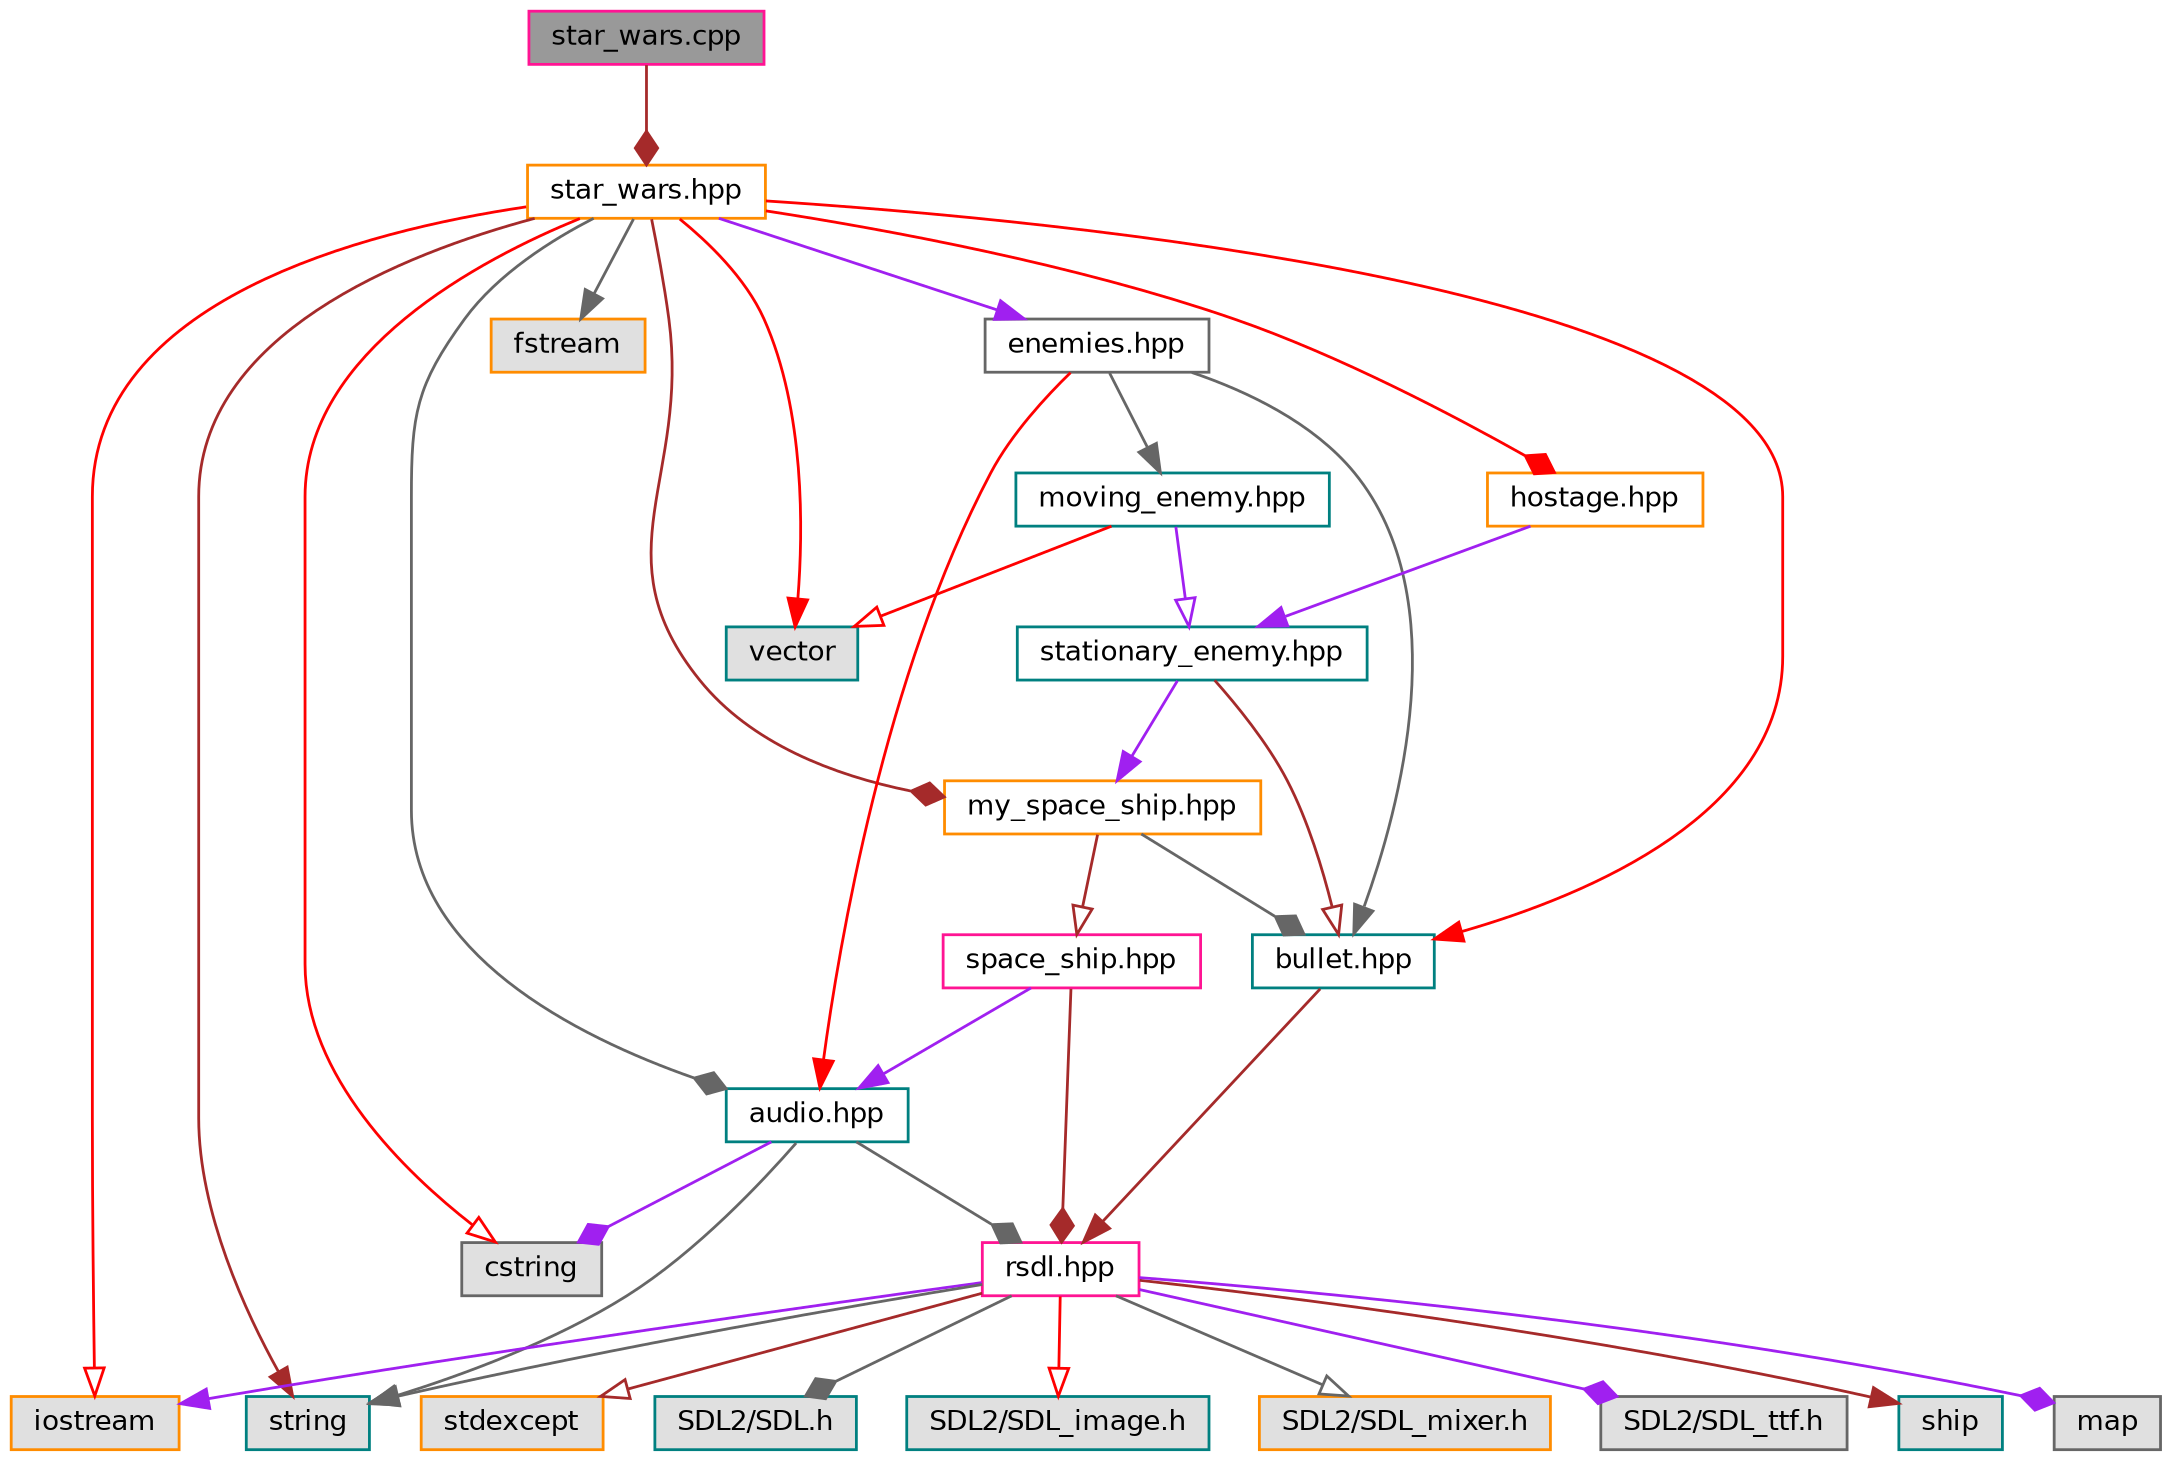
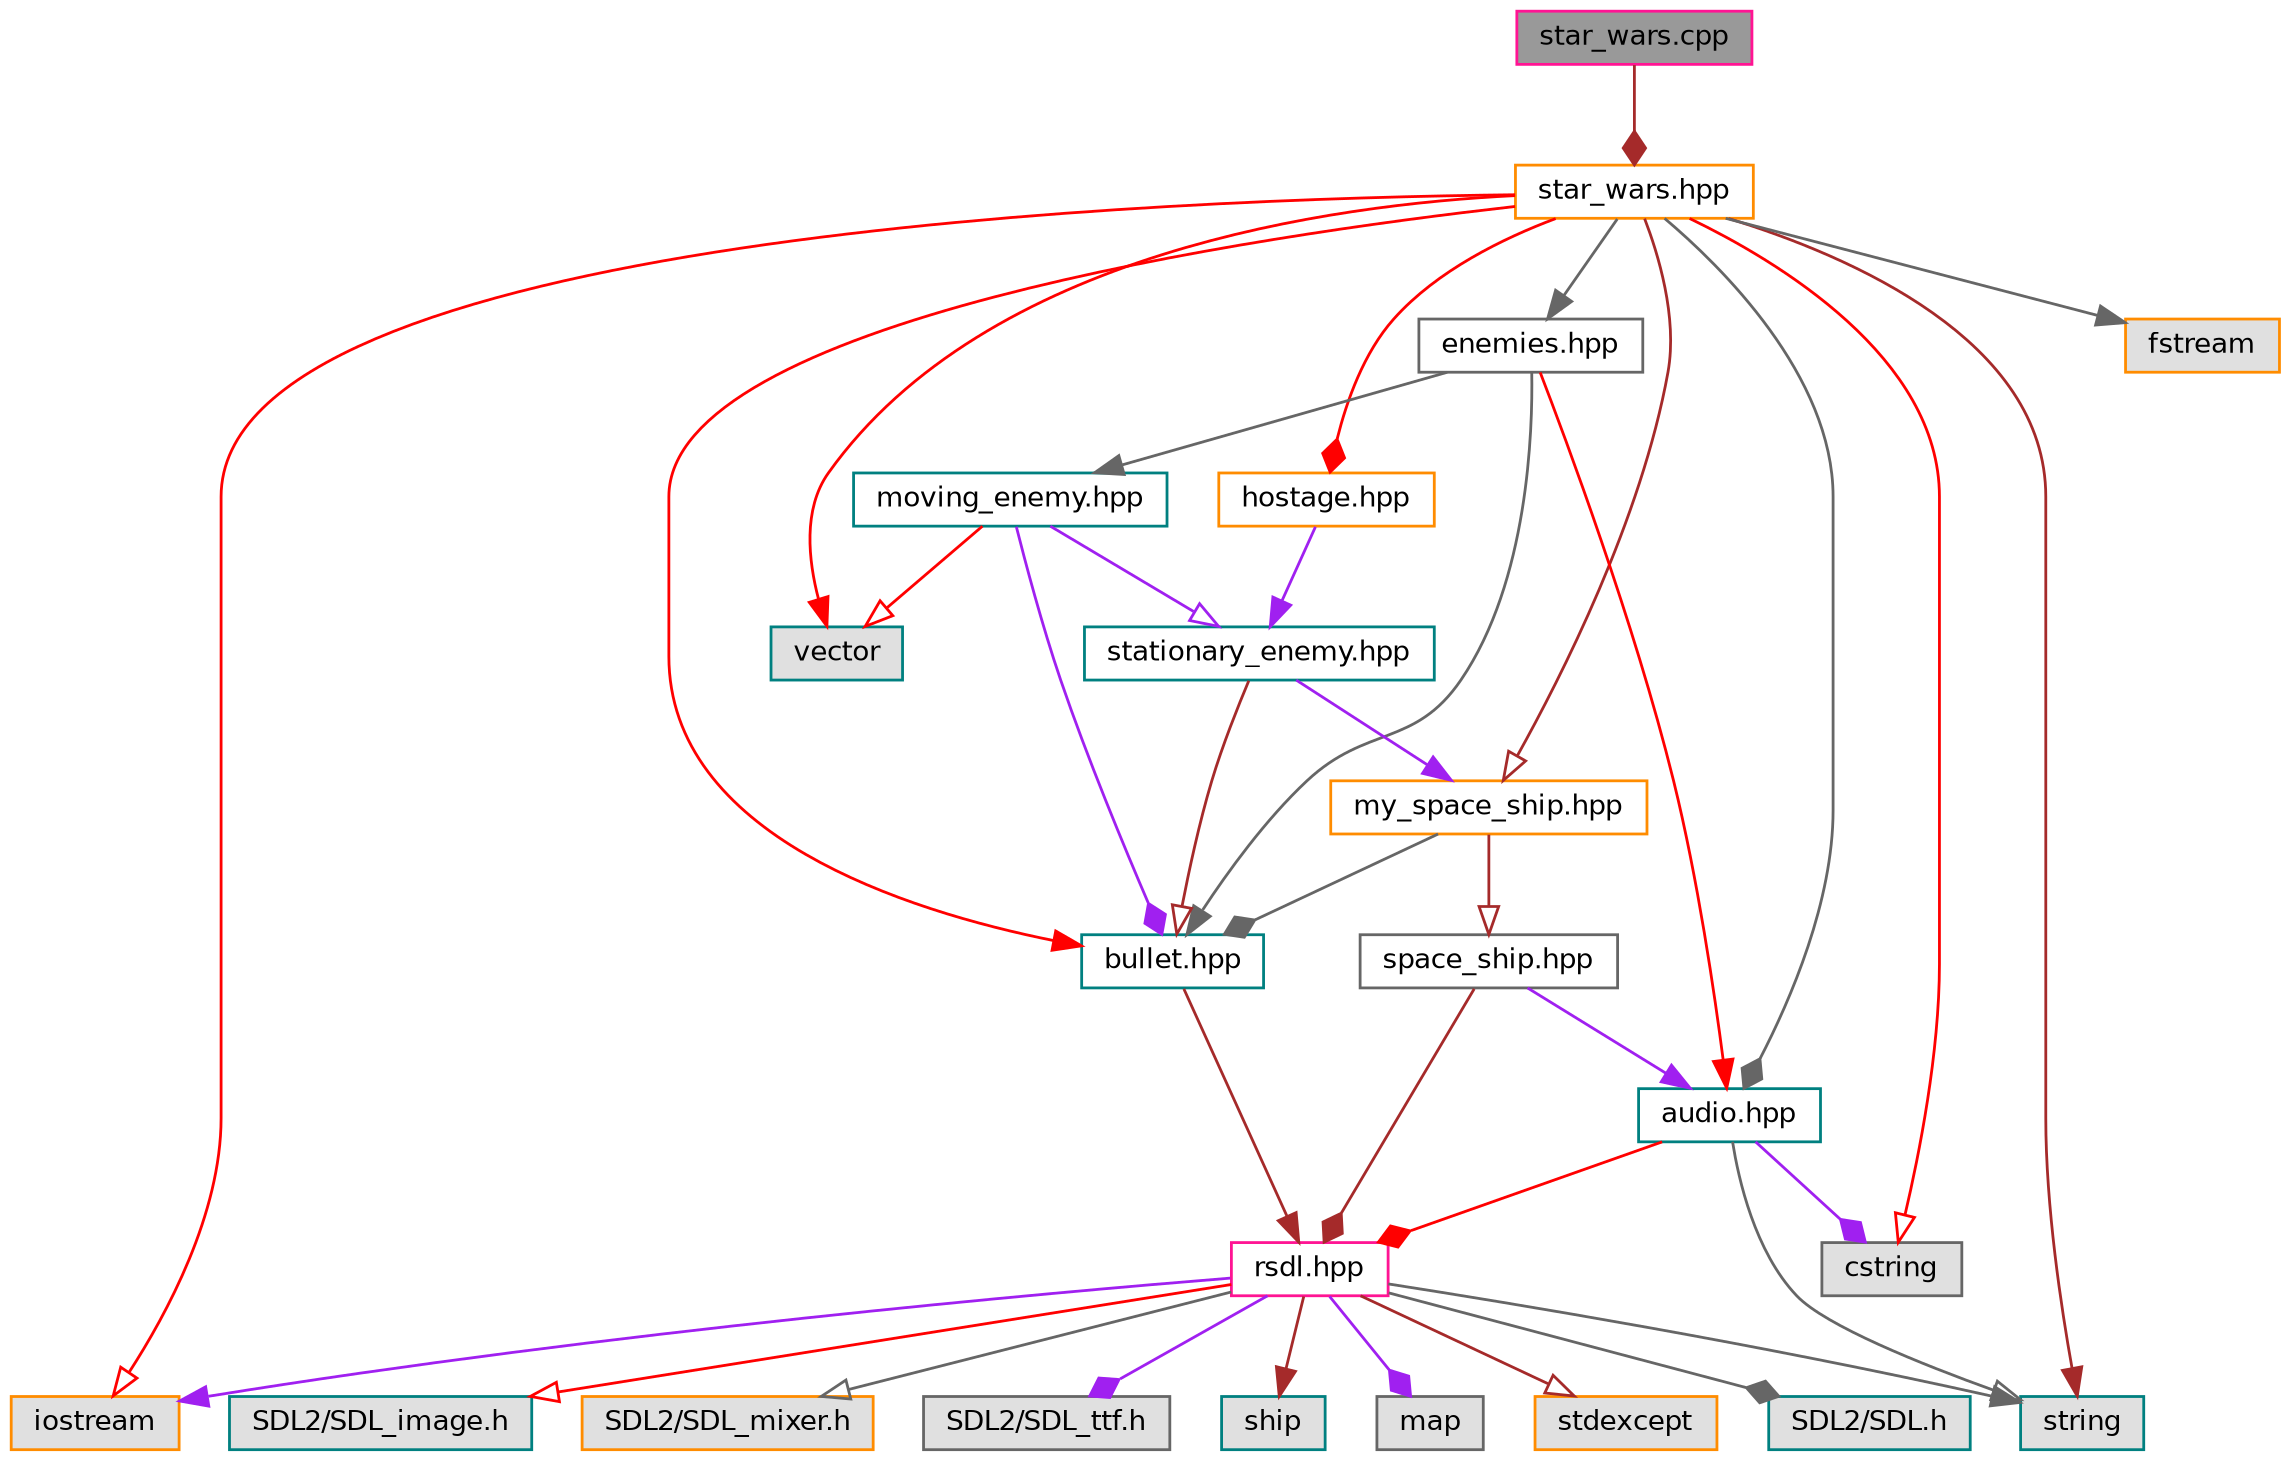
(858, 264) -> (1591, 257)
(653, 575) -> (1635, 496)
none -> (1074, 718)
(1072, 961) -> (1489, 961)
(924, 1183) -> (1537, 1186)
